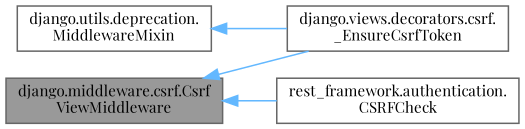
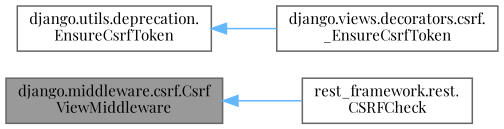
(114, 29) -> (114, 29)
(264, 63) -> none
(398, 101) -> (387, 101)
